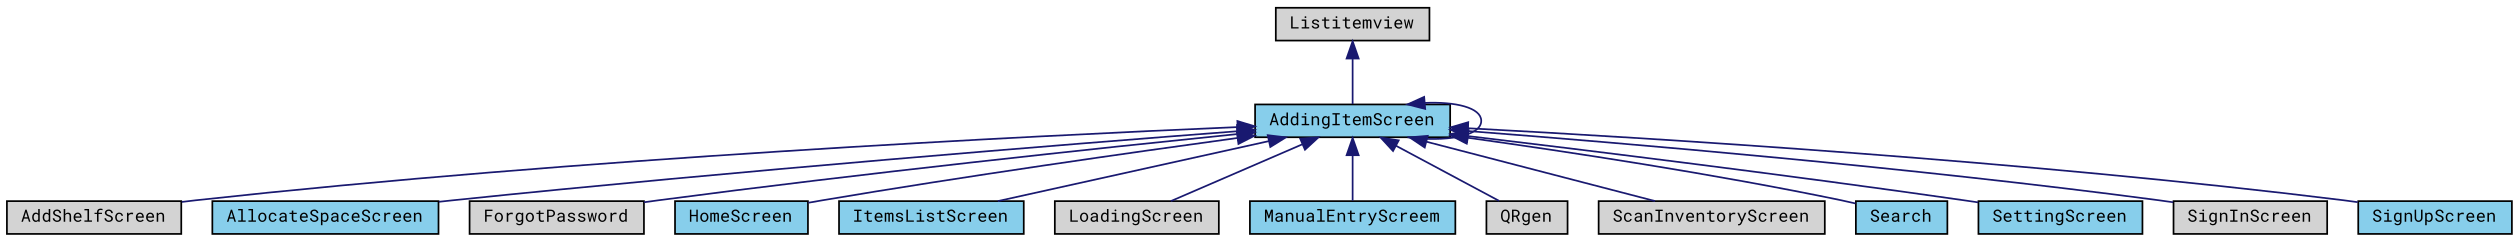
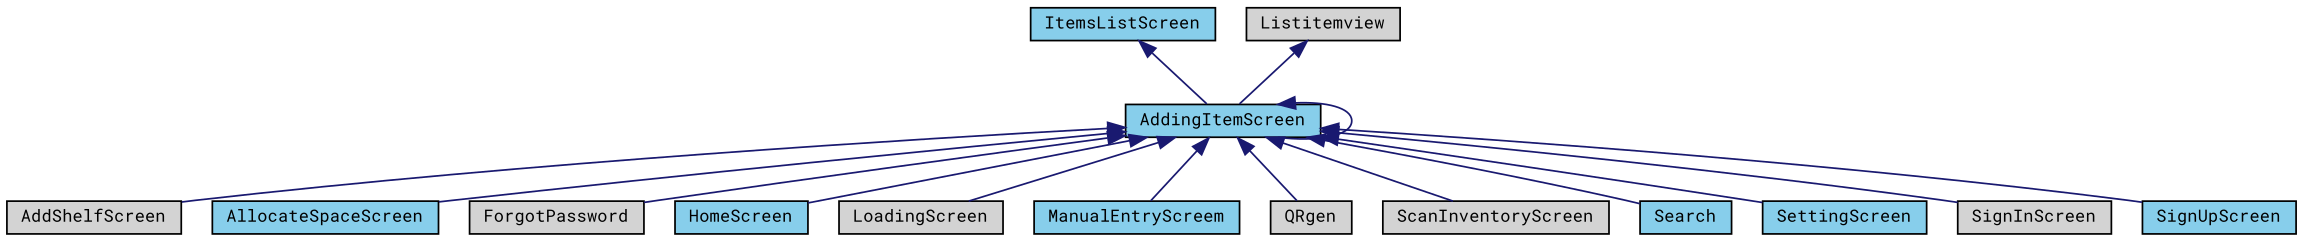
(1133, 171) -> (1179, 78)
